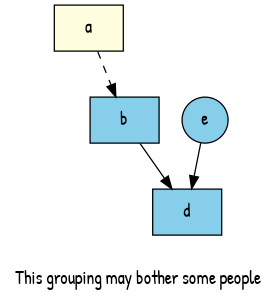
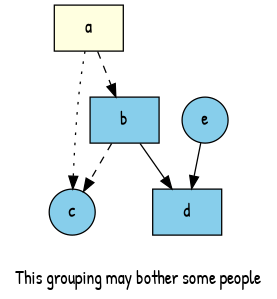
none -> (72, 212)
